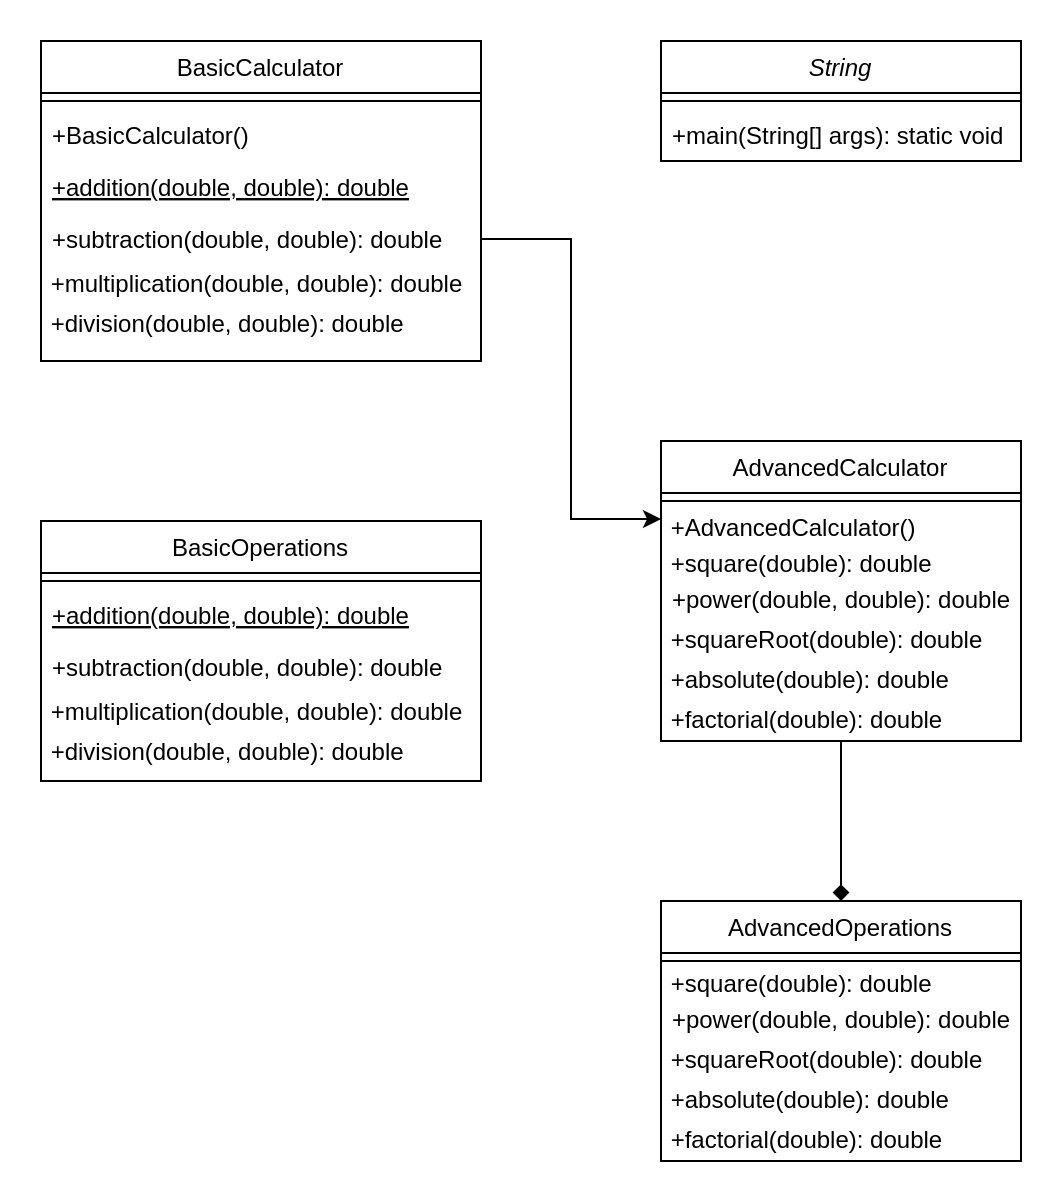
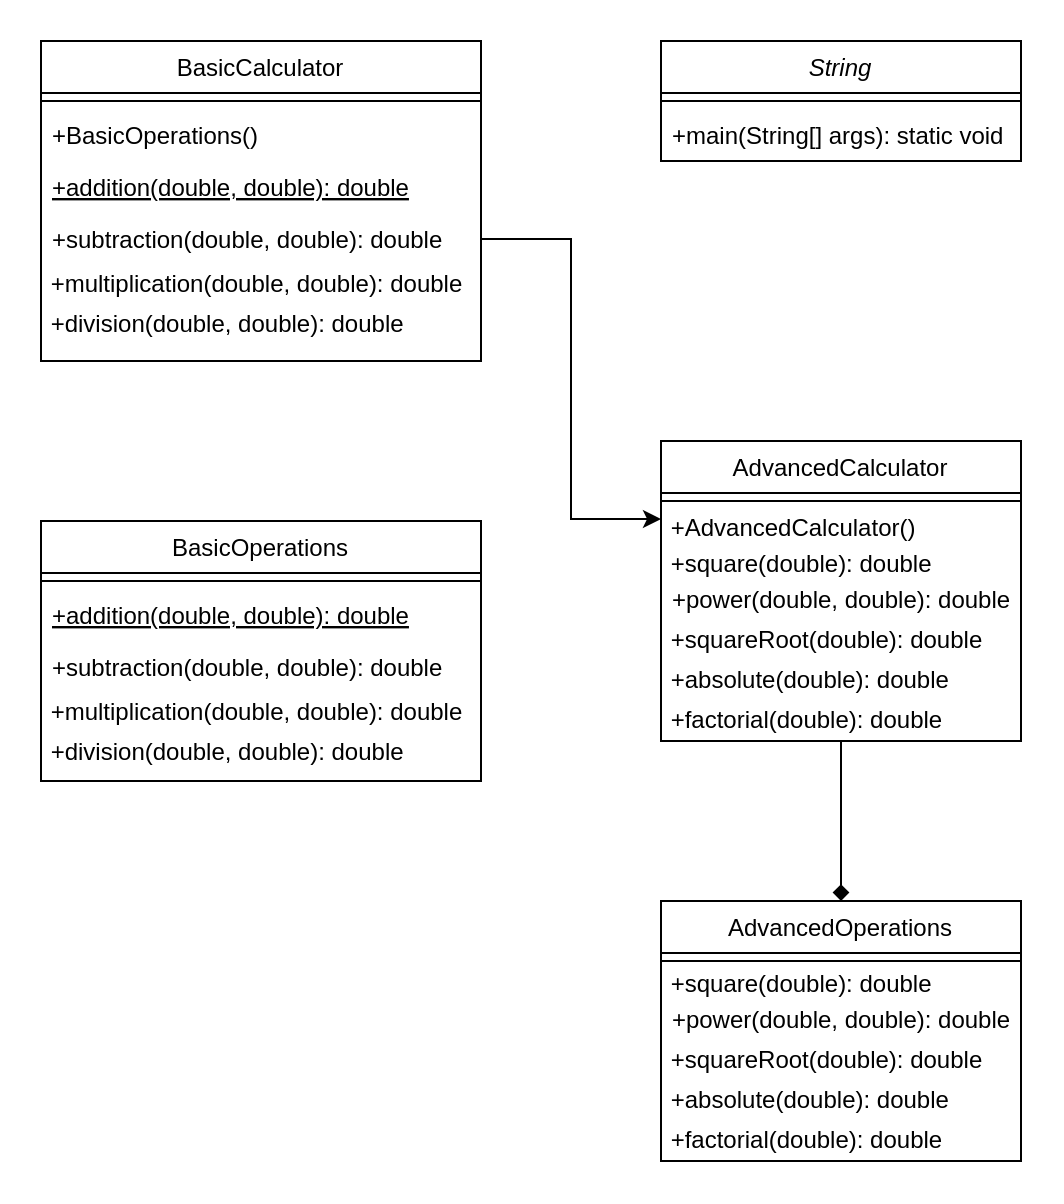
(164, 136) -> (167, 136)
